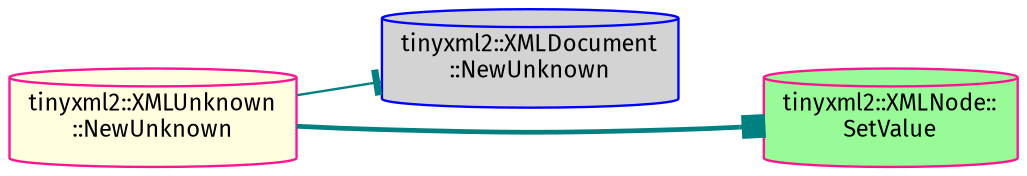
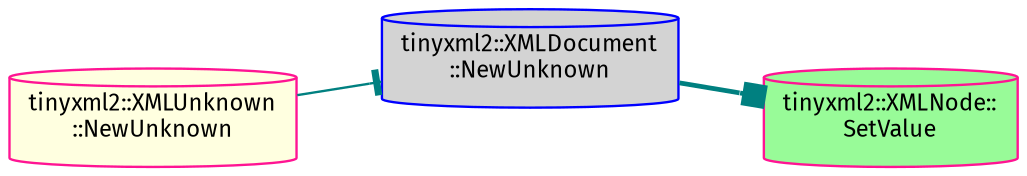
(518, 132) -> (709, 88)
